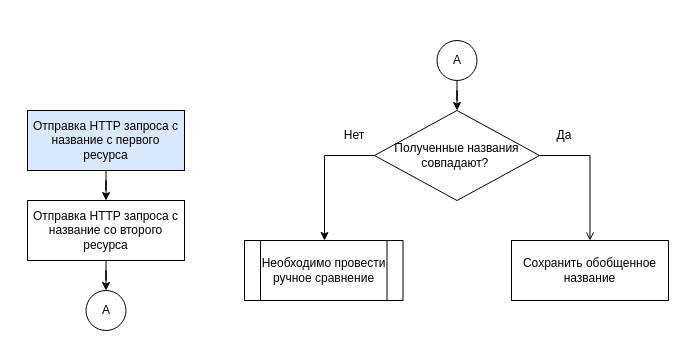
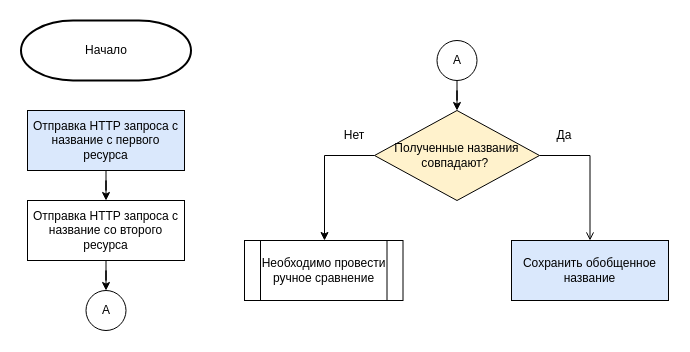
none -> (106, 51)
(457, 156) -> (457, 156)
(590, 271) -> (590, 271)
